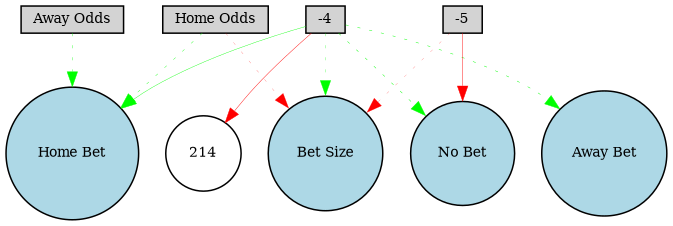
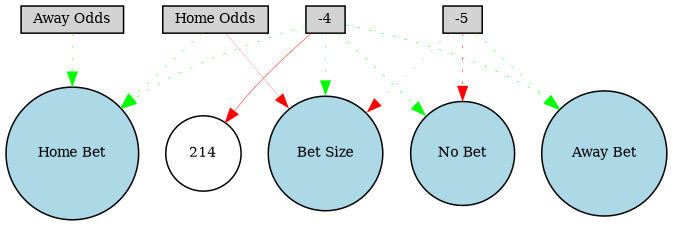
(217, 57) -> (217, 57)
(252, 65) -> (252, 65)
none -> (511, 66)
(463, 69) -> (463, 69)
